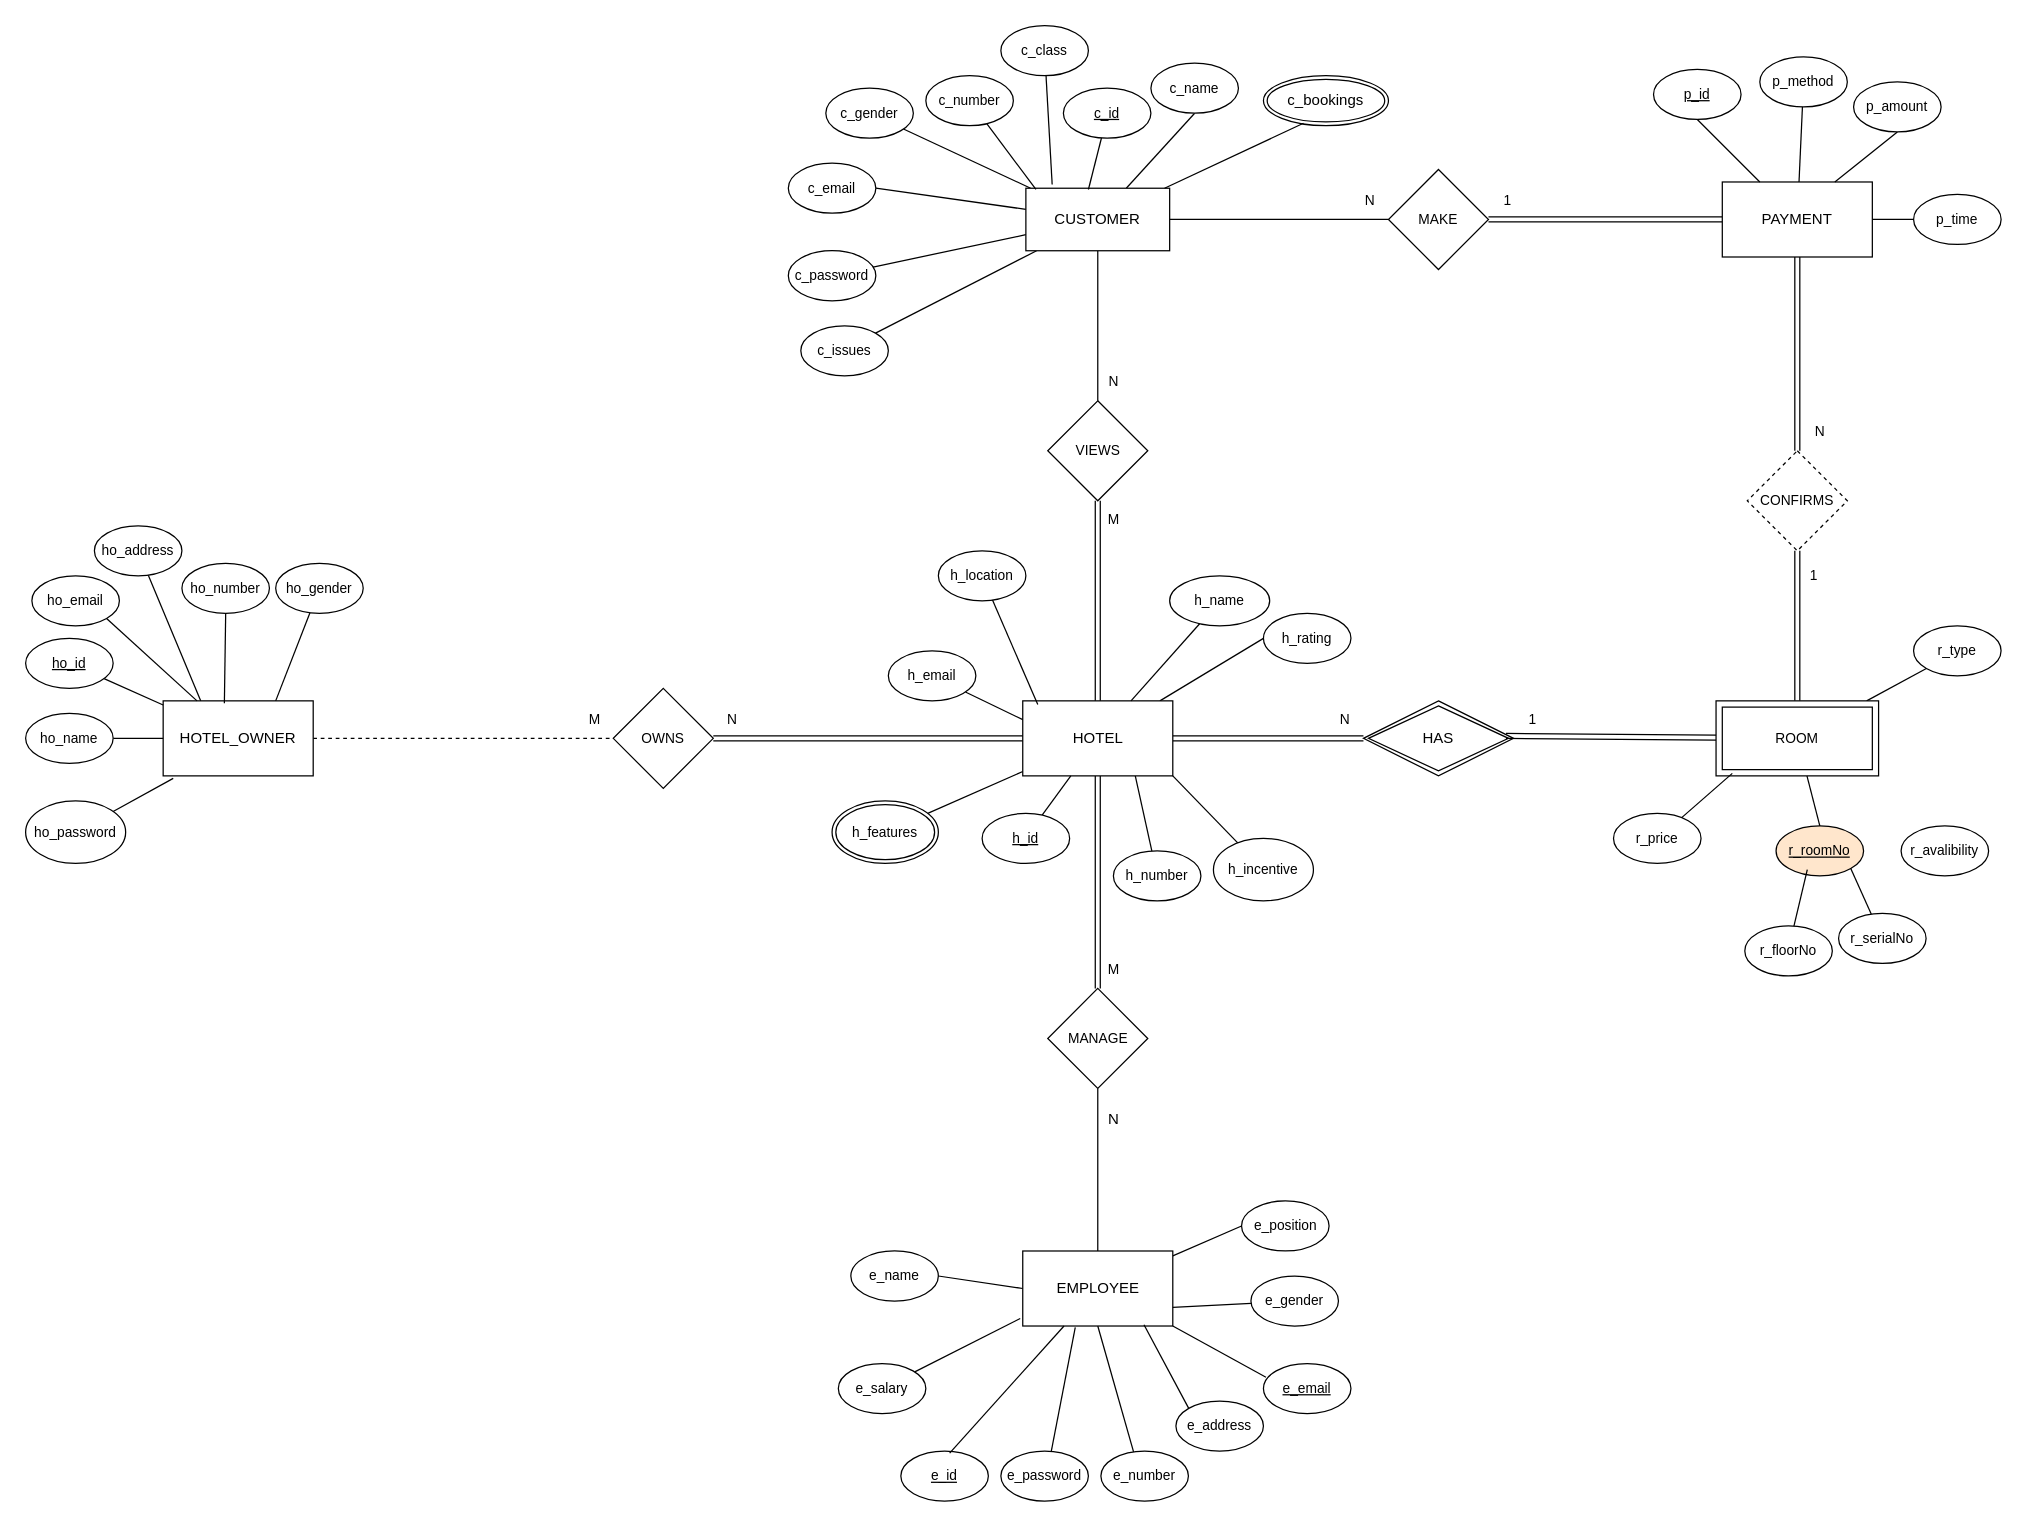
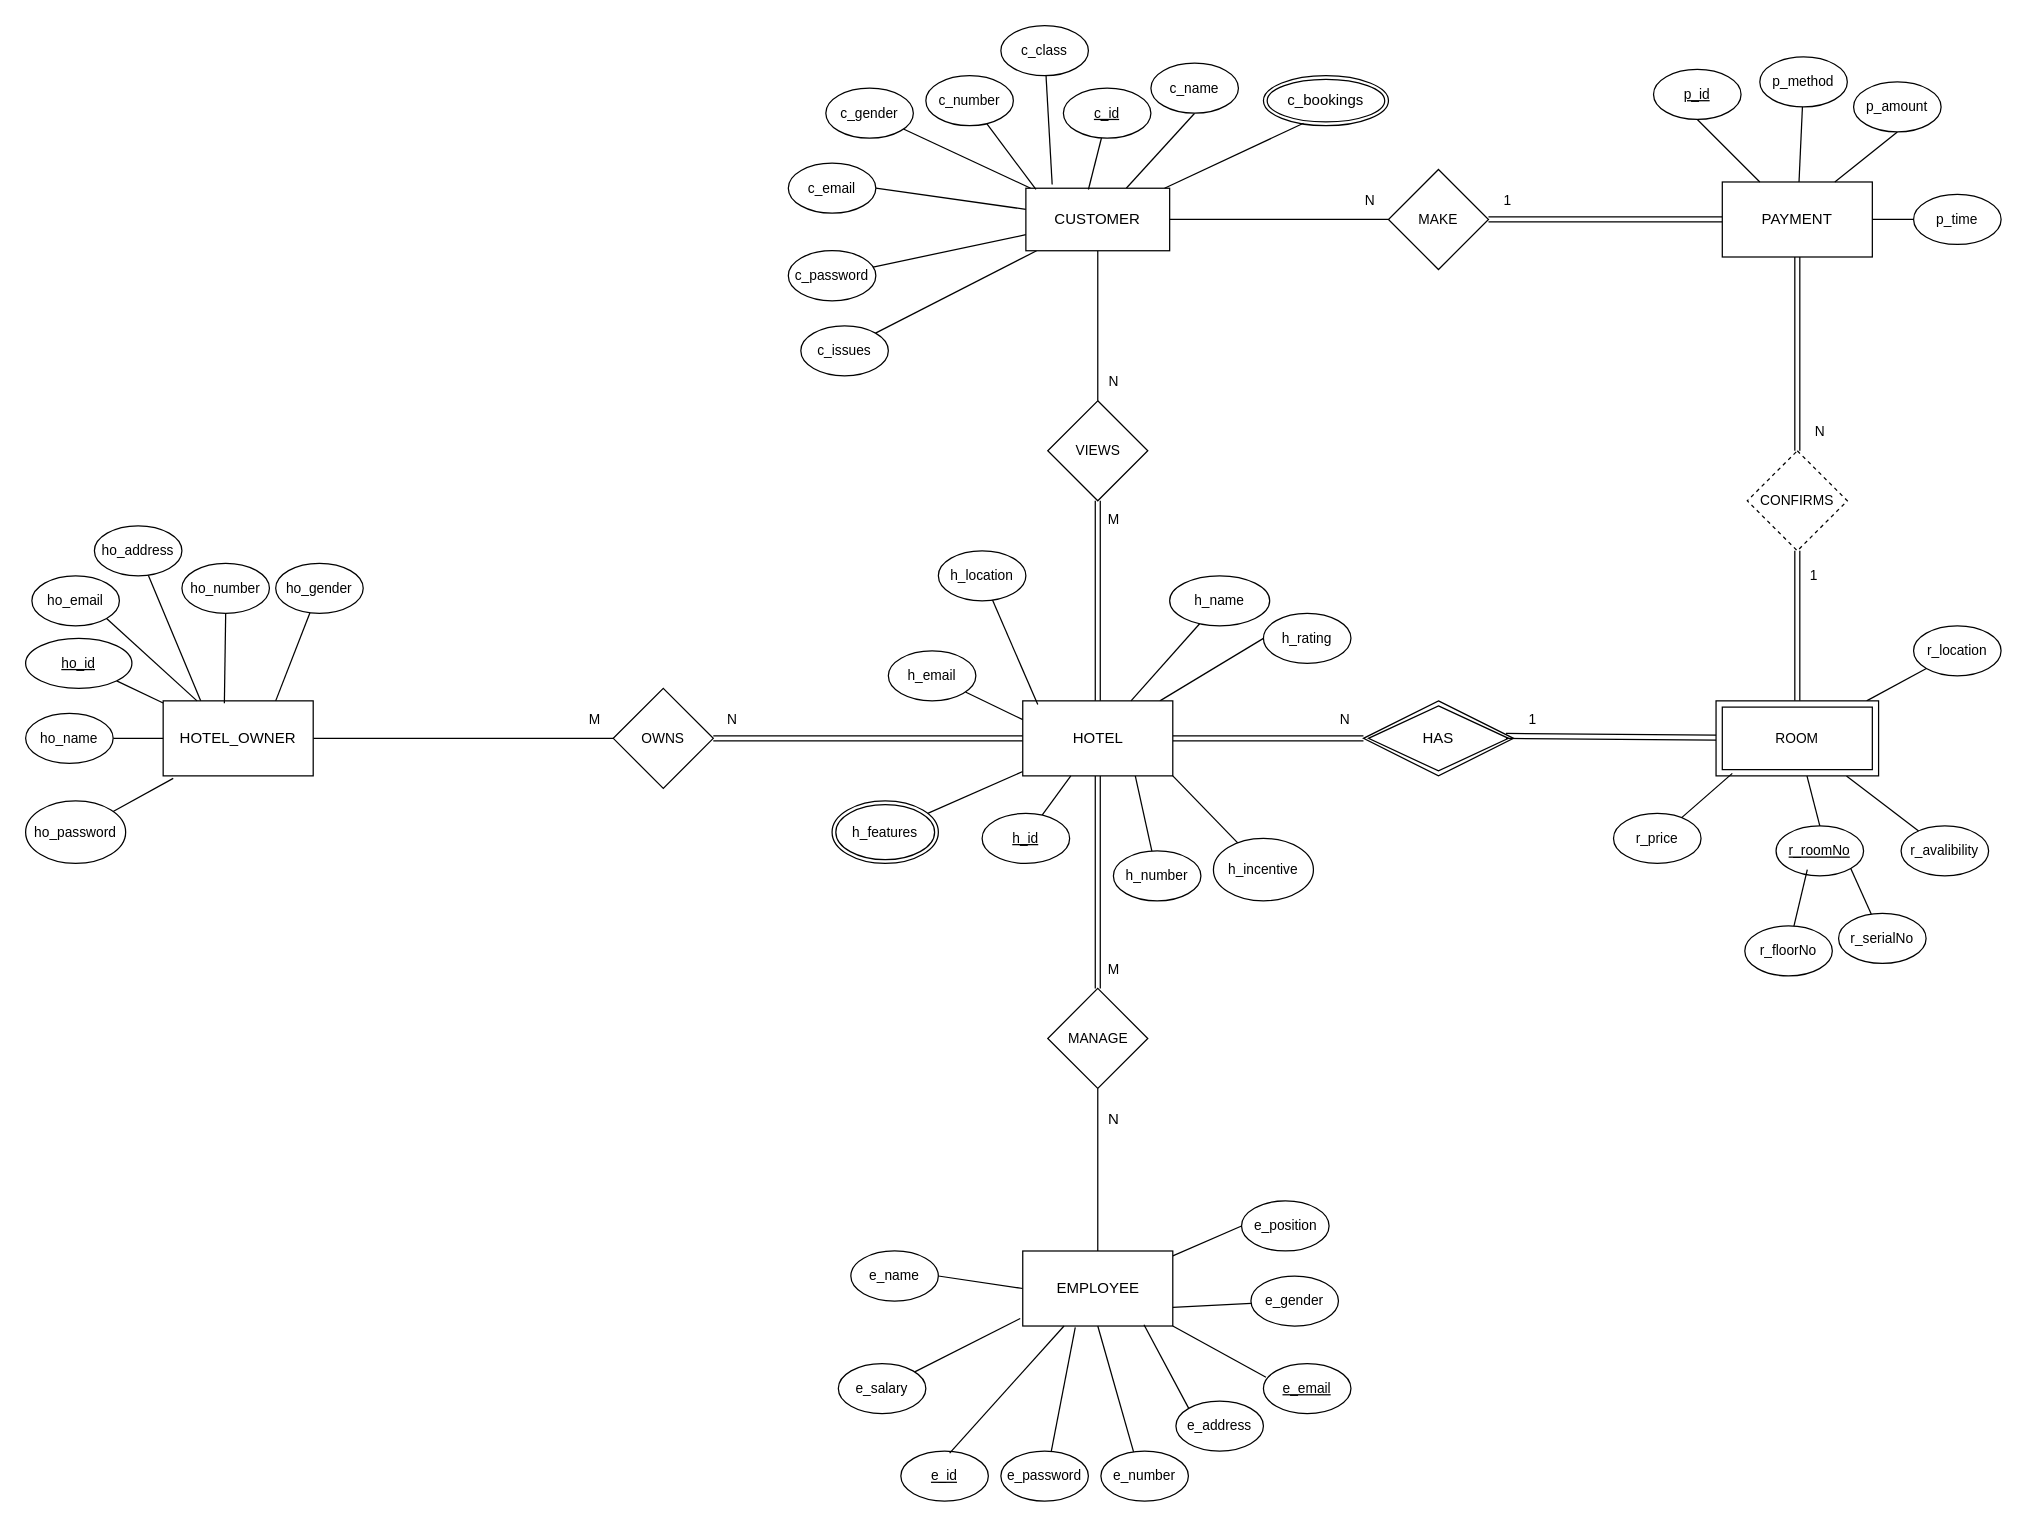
(1957, 651) -> (1957, 651)
(69, 663) -> (79, 663)
(464, 738) -> (464, 738)
none -> (1882, 803)
(1819, 851) -> (1819, 851)
